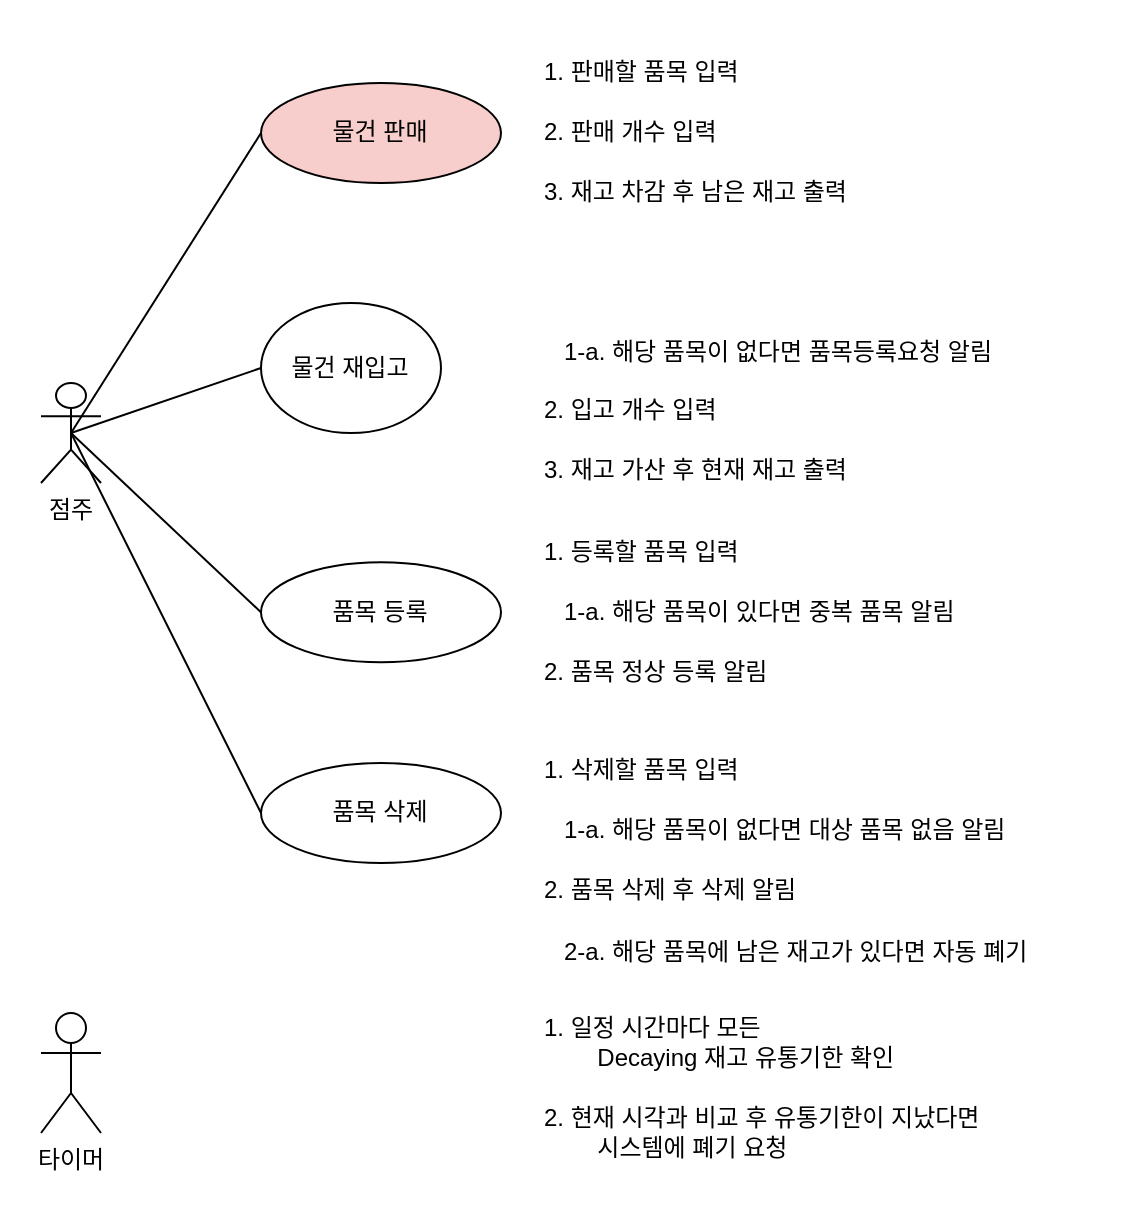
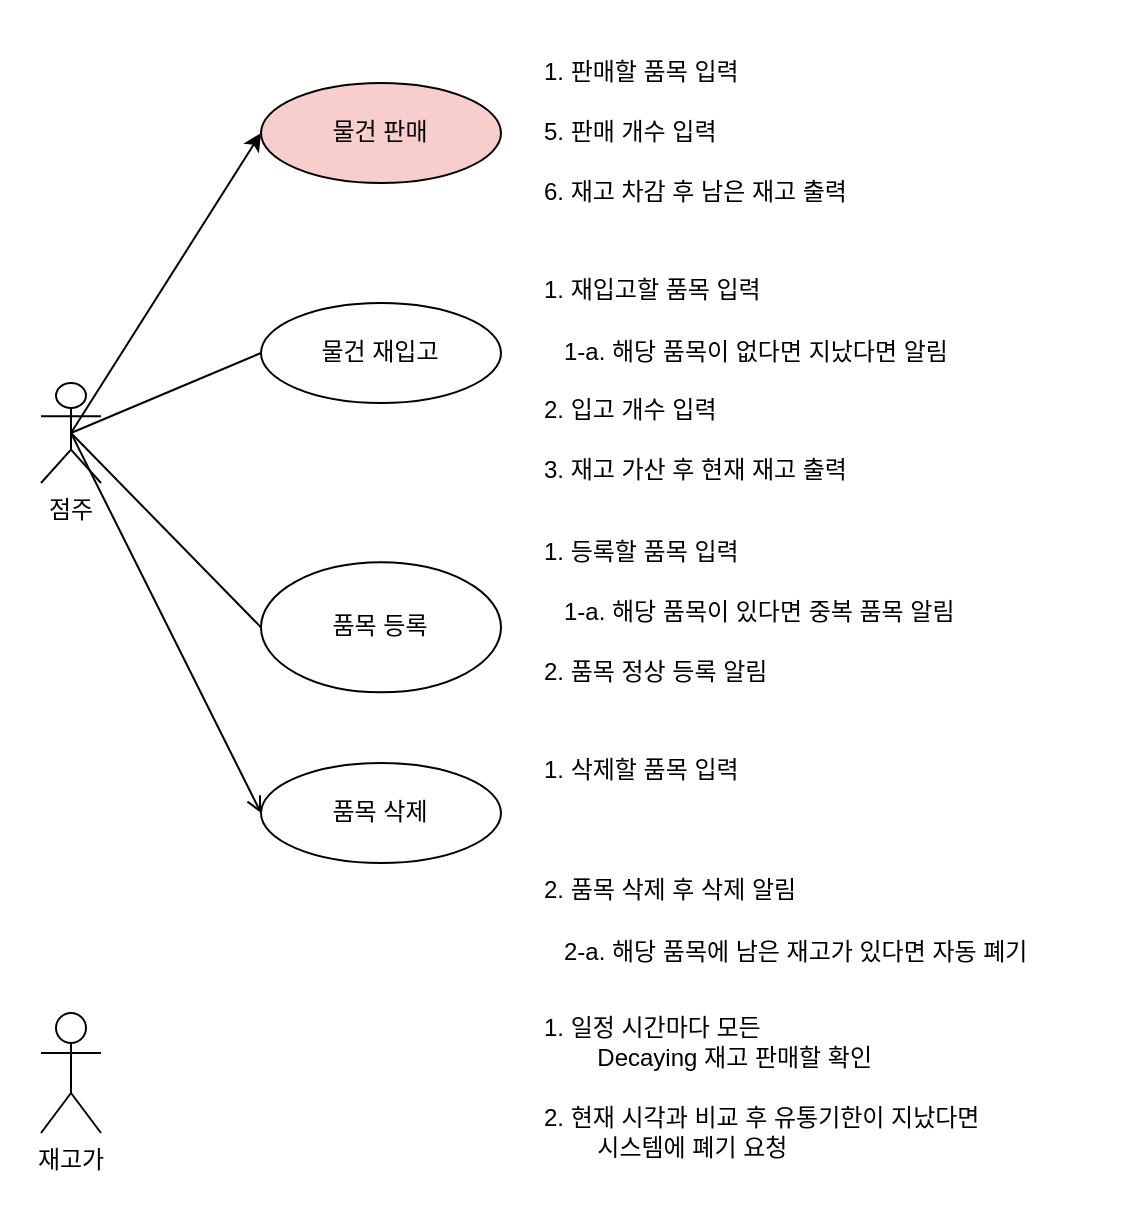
(638, 133) -> (638, 133)
(256, 141) -> (253, 145)
(709, 193) -> (709, 193)
none -> (691, 292)
(799, 353) -> (775, 353)
(351, 368) -> (381, 353)
(381, 612) -> (381, 627)
(258, 808) -> (258, 806)
(811, 832) -> none
(702, 1043) -> (690, 1043)
(72, 1161) -> (72, 1161)
